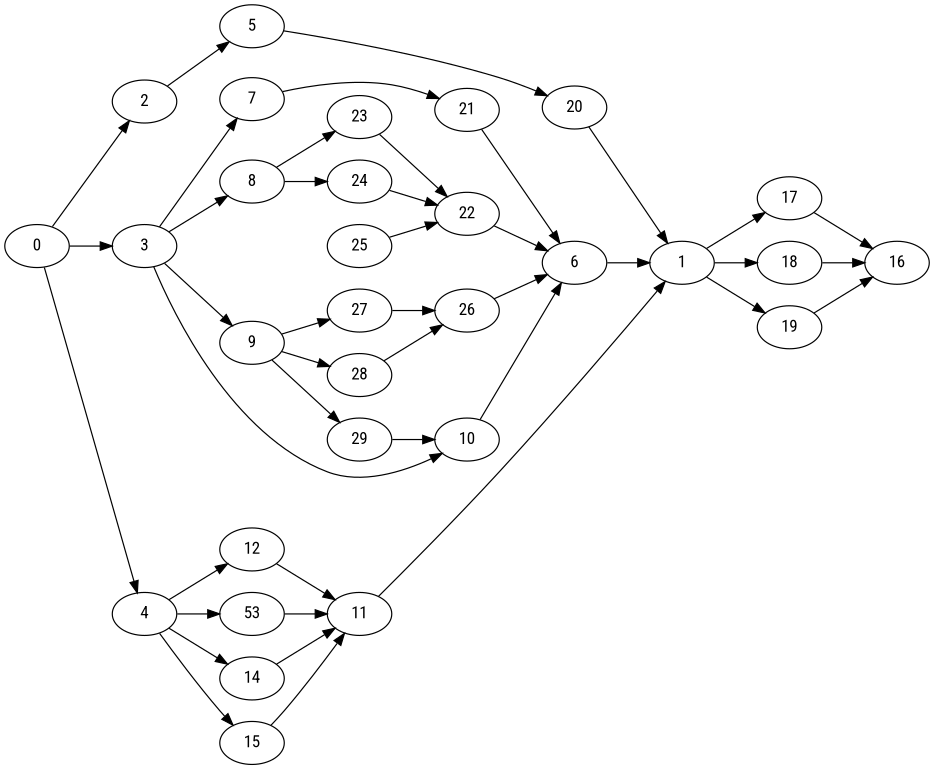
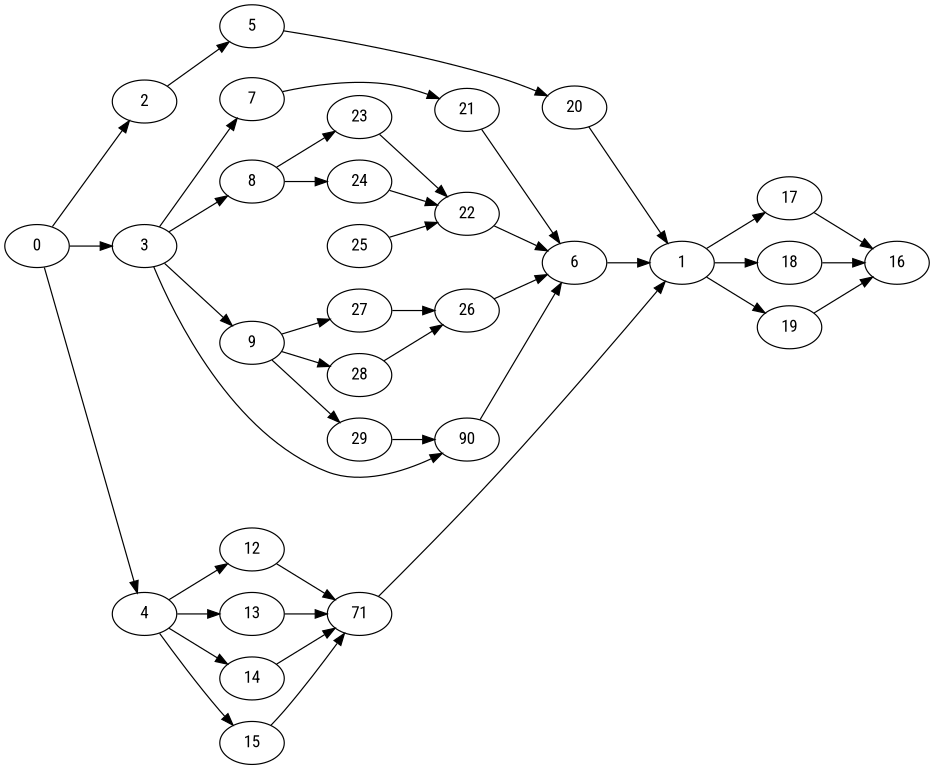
(467, 440) -> (467, 440)
(252, 614) -> (252, 614)
(360, 614) -> (360, 614)
